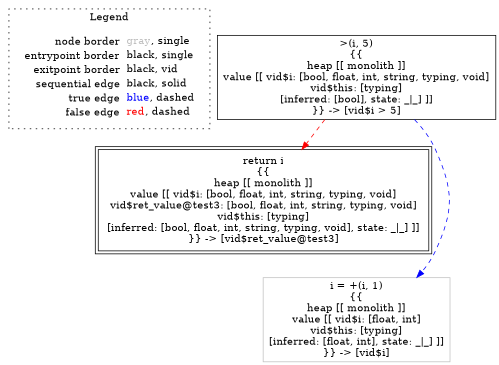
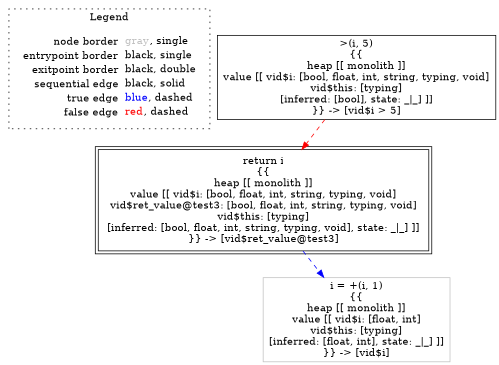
(166, 69) -> (175, 69)
(449, 195) -> (311, 261)
